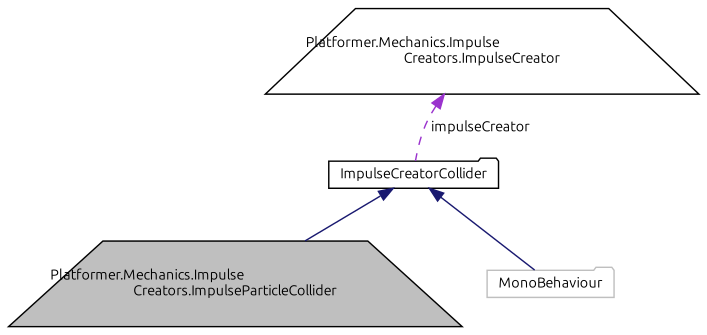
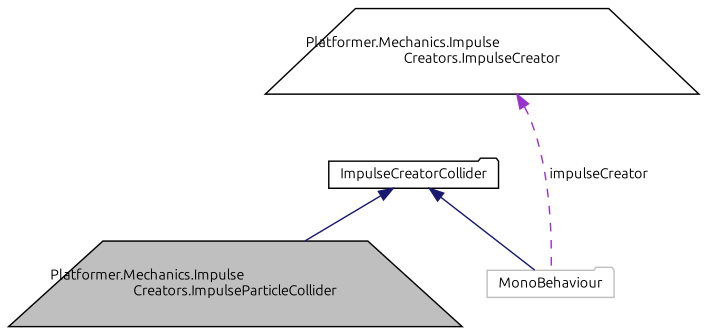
(423, 132) -> (547, 187)
